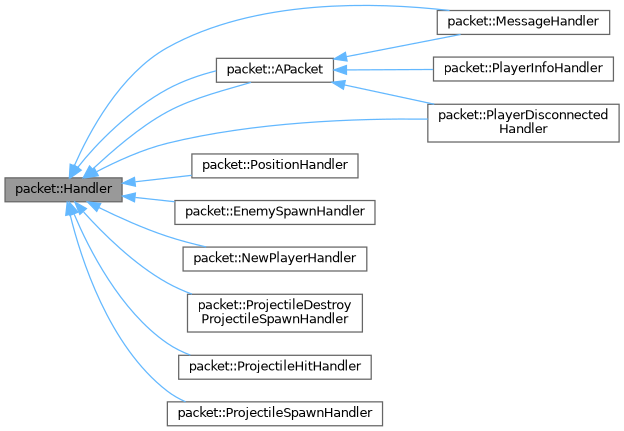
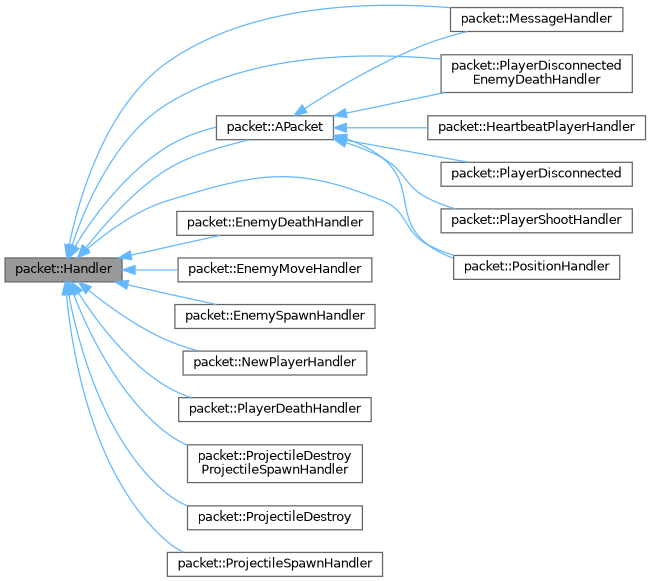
(523, 69) -> (537, 174)
(523, 123) -> (537, 74)
none -> (537, 128)
none -> (404, 195)
none -> (537, 221)
none -> (275, 223)
none -> (275, 270)
(275, 367) -> (275, 518)
none -> (275, 410)
